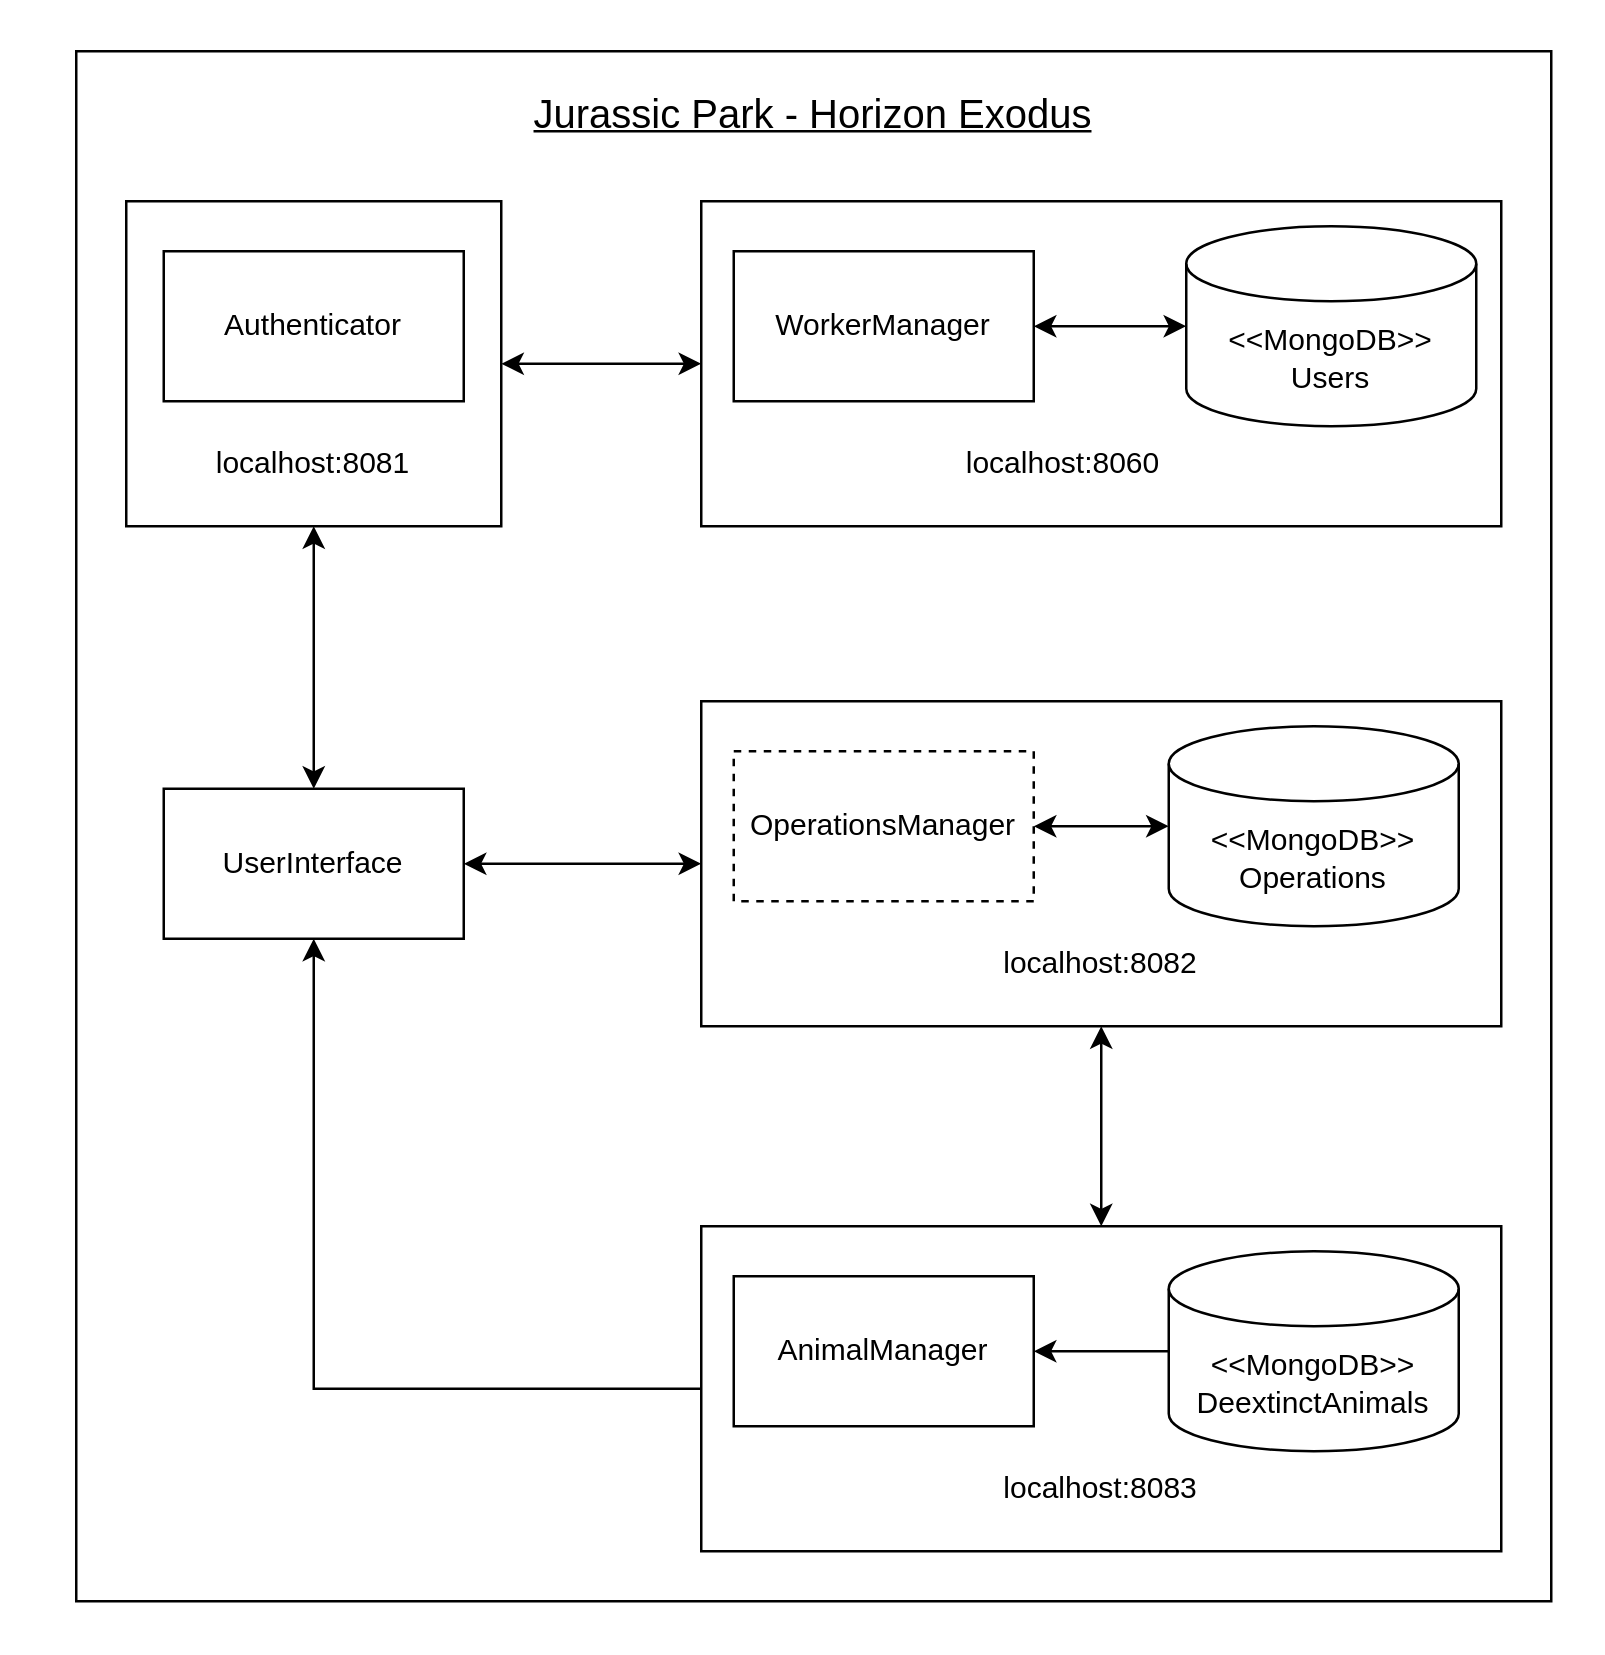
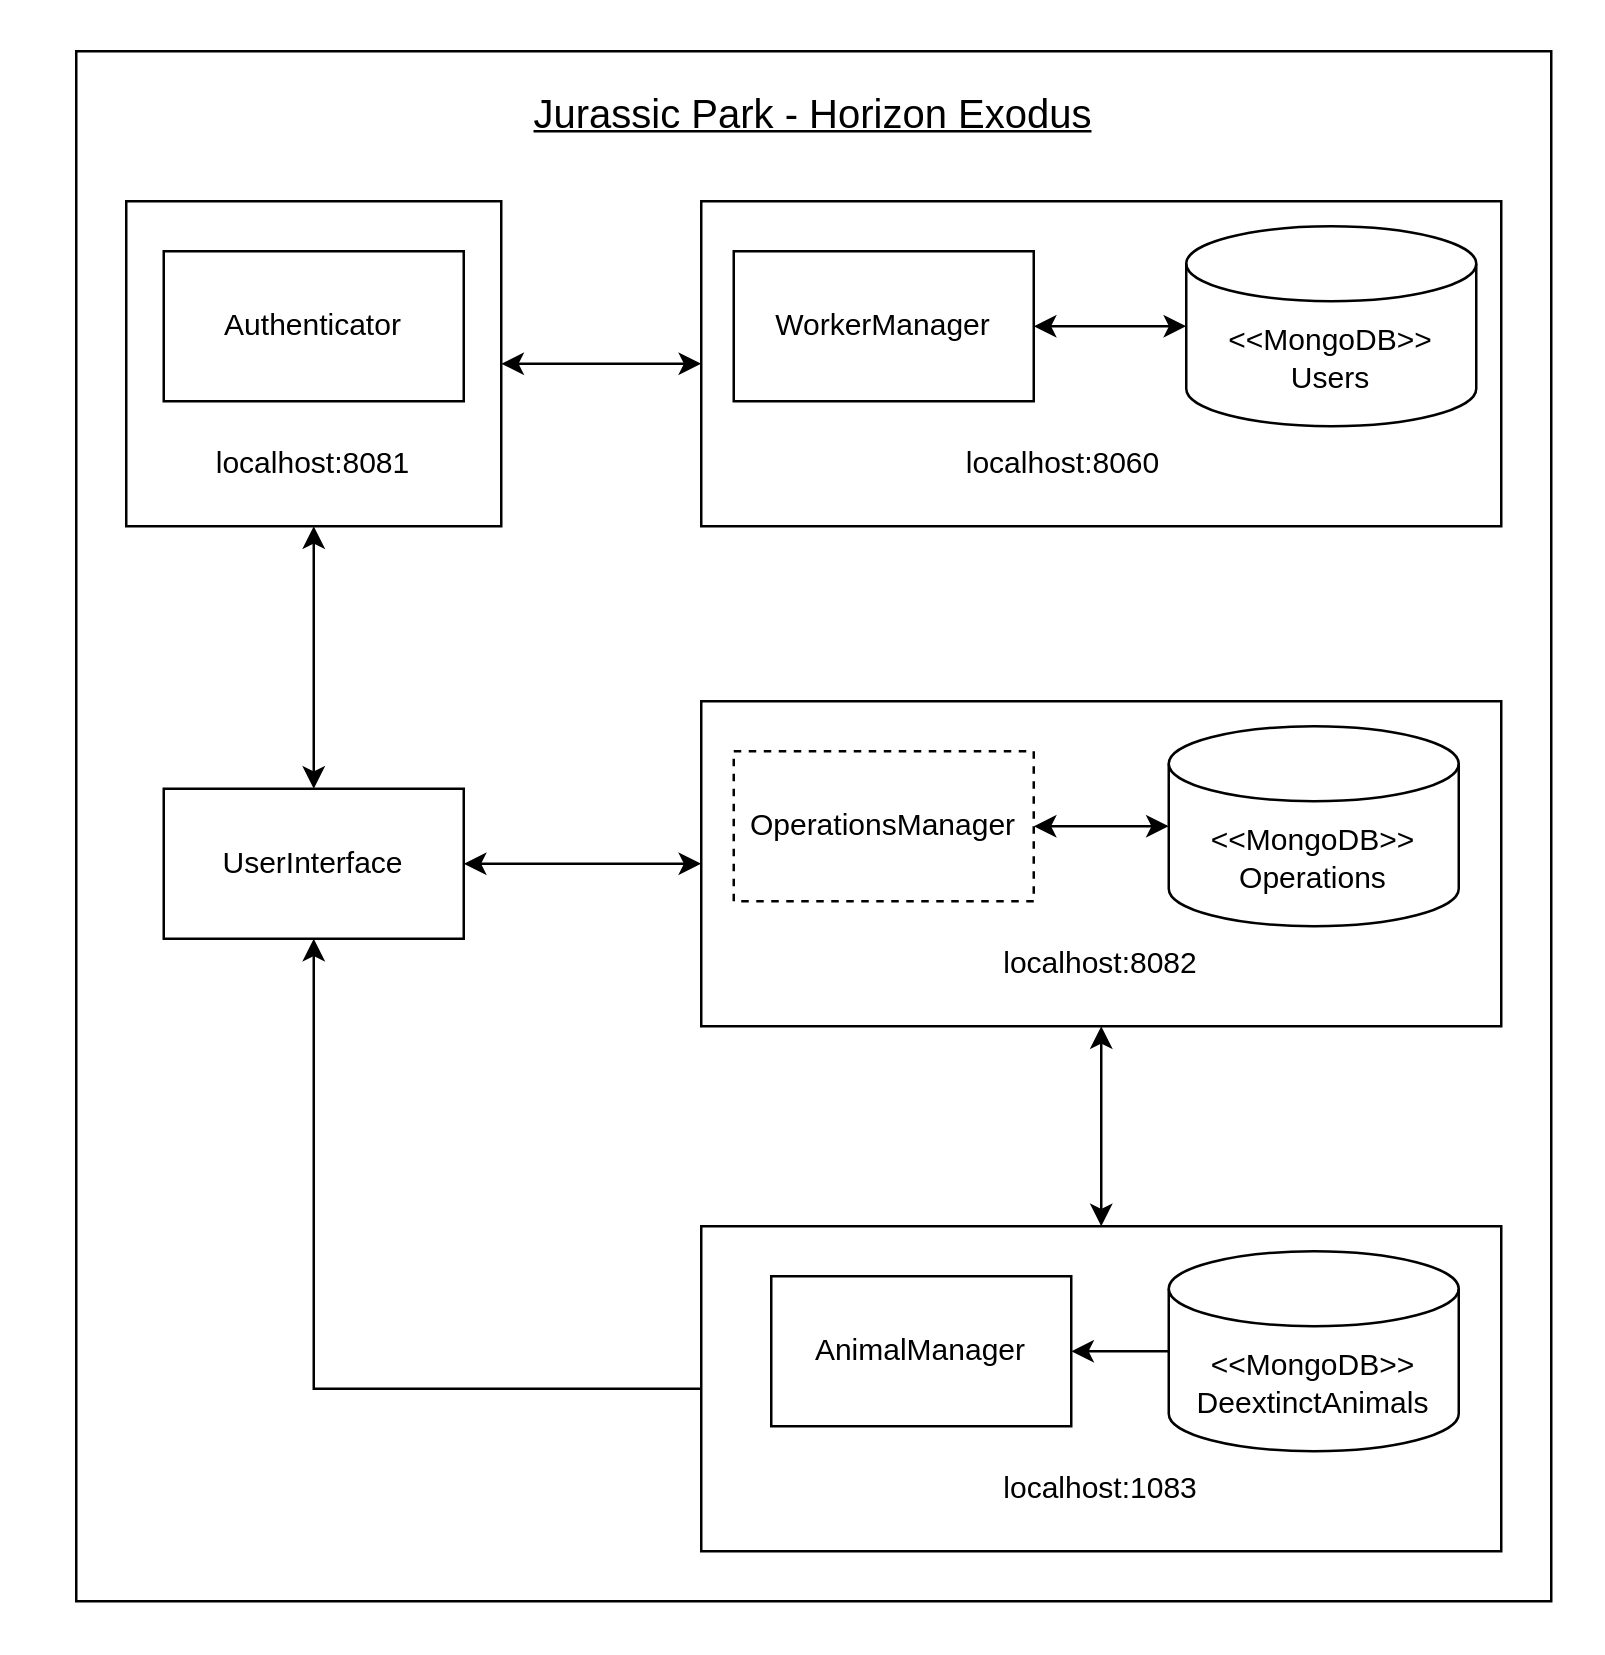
(884, 1351) -> (921, 1351)
(1101, 1489) -> (1101, 1489)
